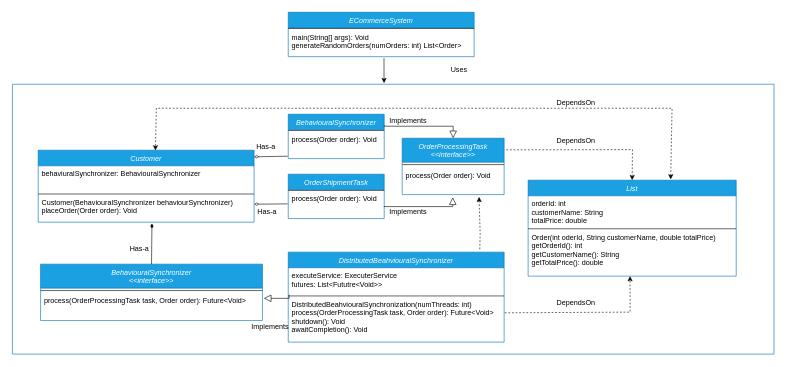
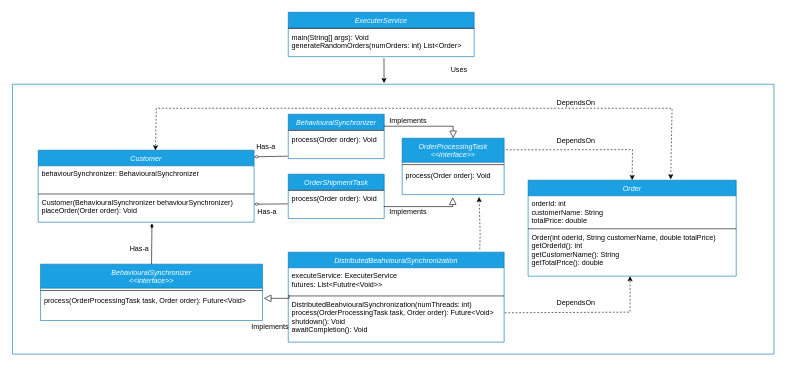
(381, 20) -> (381, 20)
(129, 174) -> (128, 174)
(632, 188) -> (632, 188)
(396, 260) -> (396, 260)
